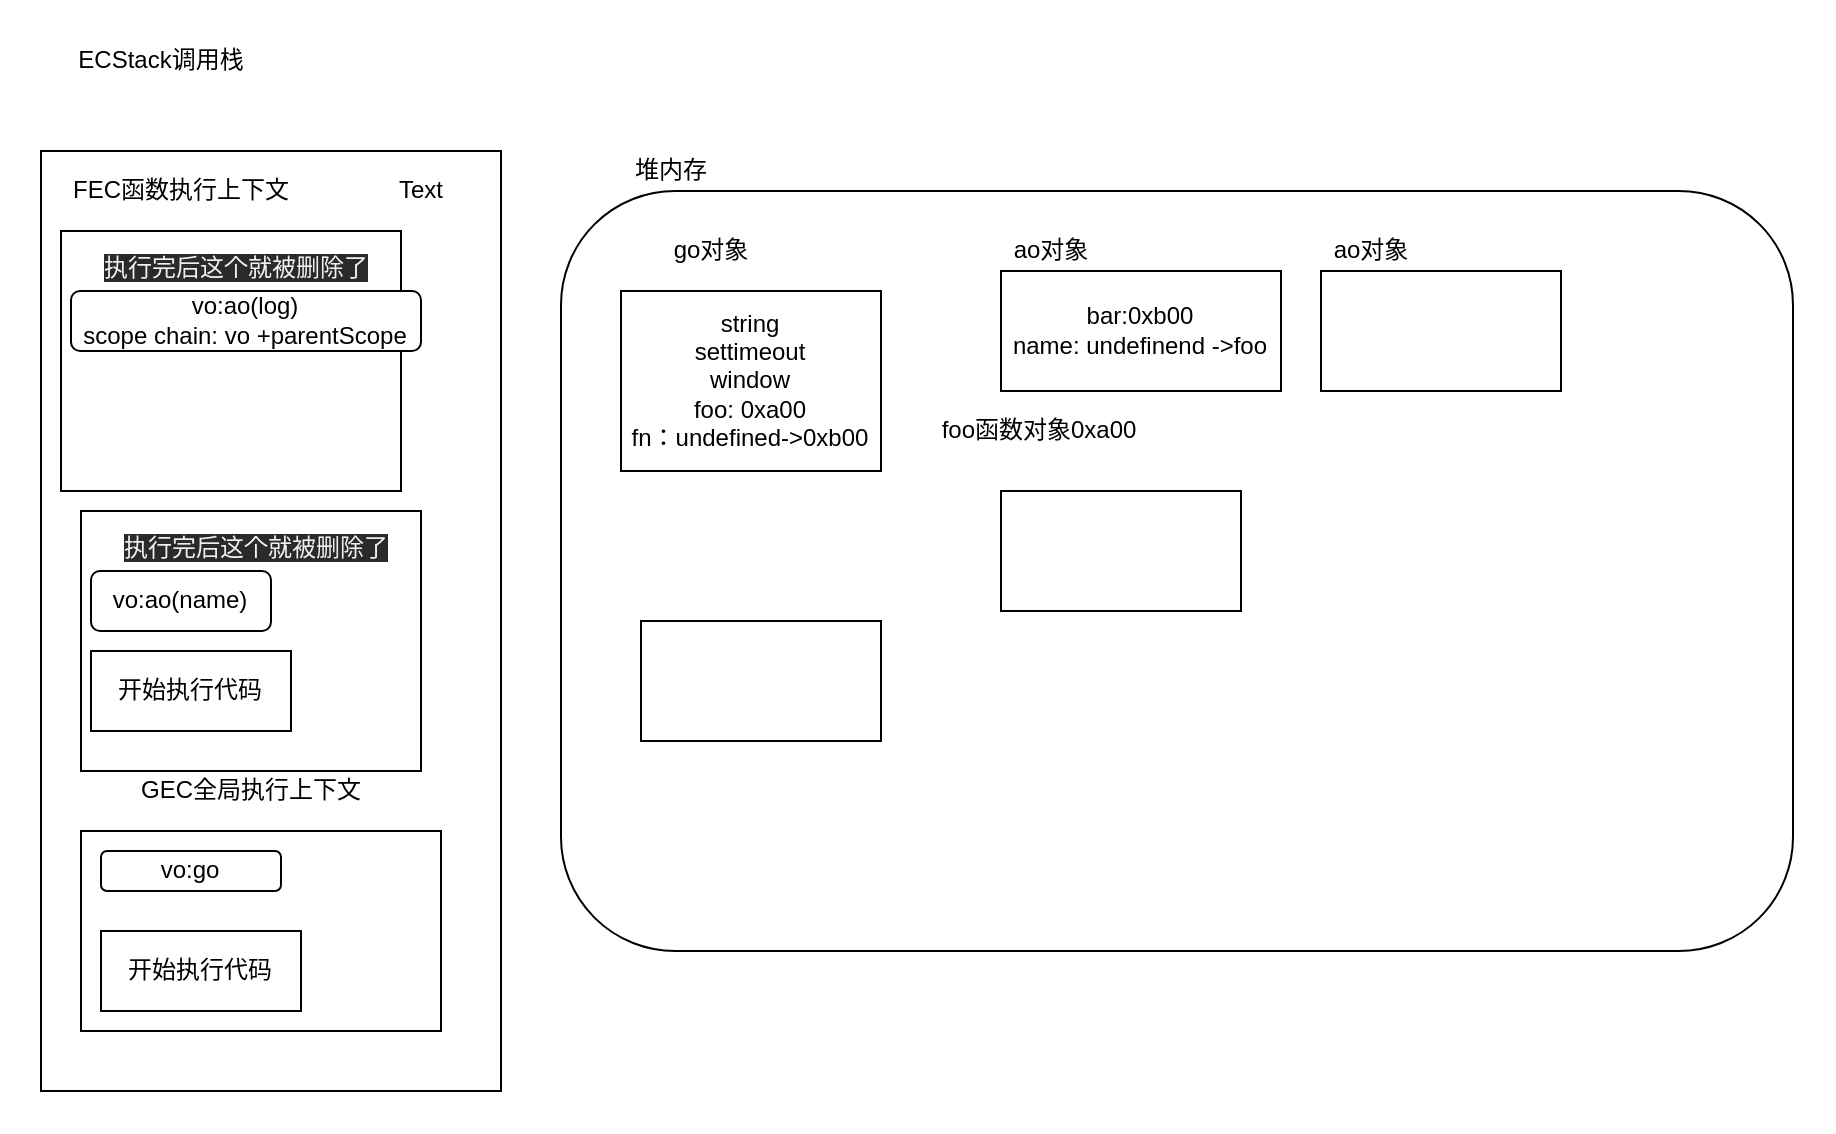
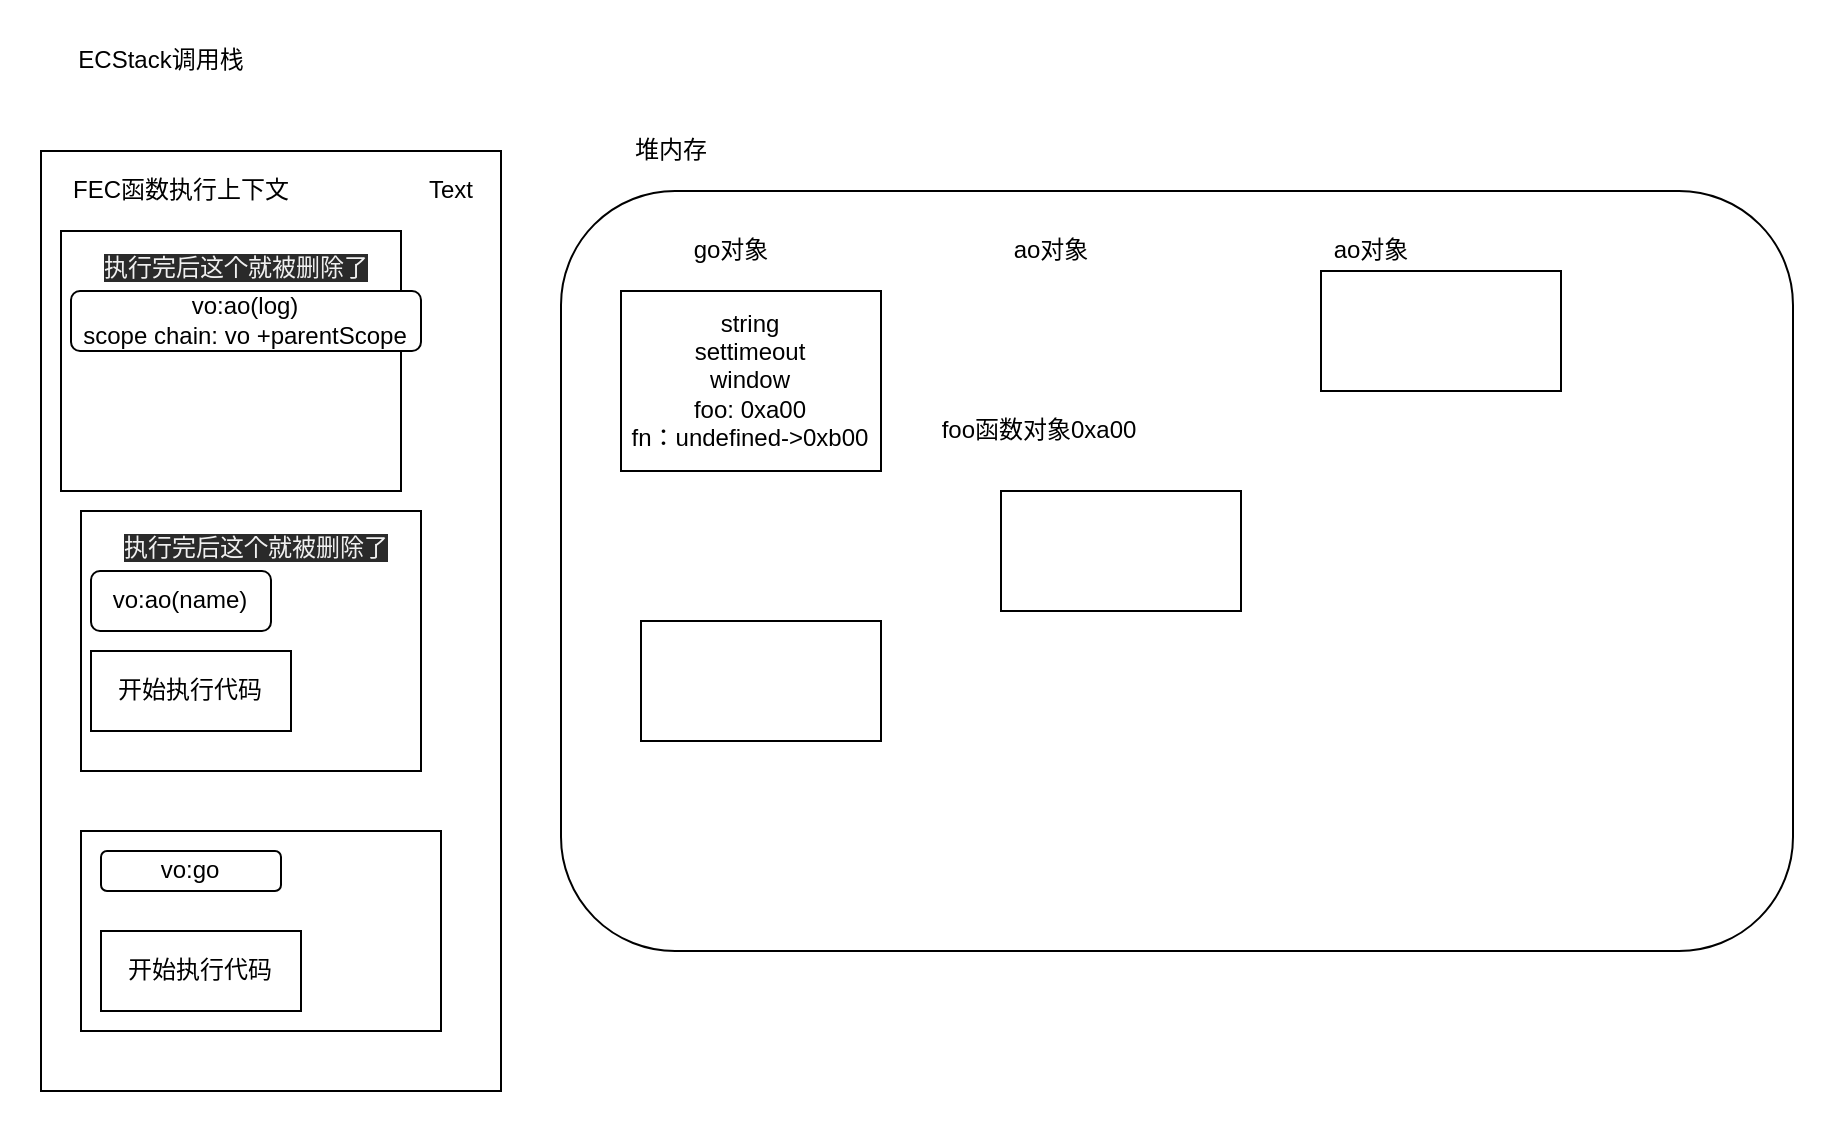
(671, 171) -> (671, 151)
(421, 191) -> (451, 191)
(711, 251) -> (731, 251)
(1141, 331) -> none
(251, 791) -> none
